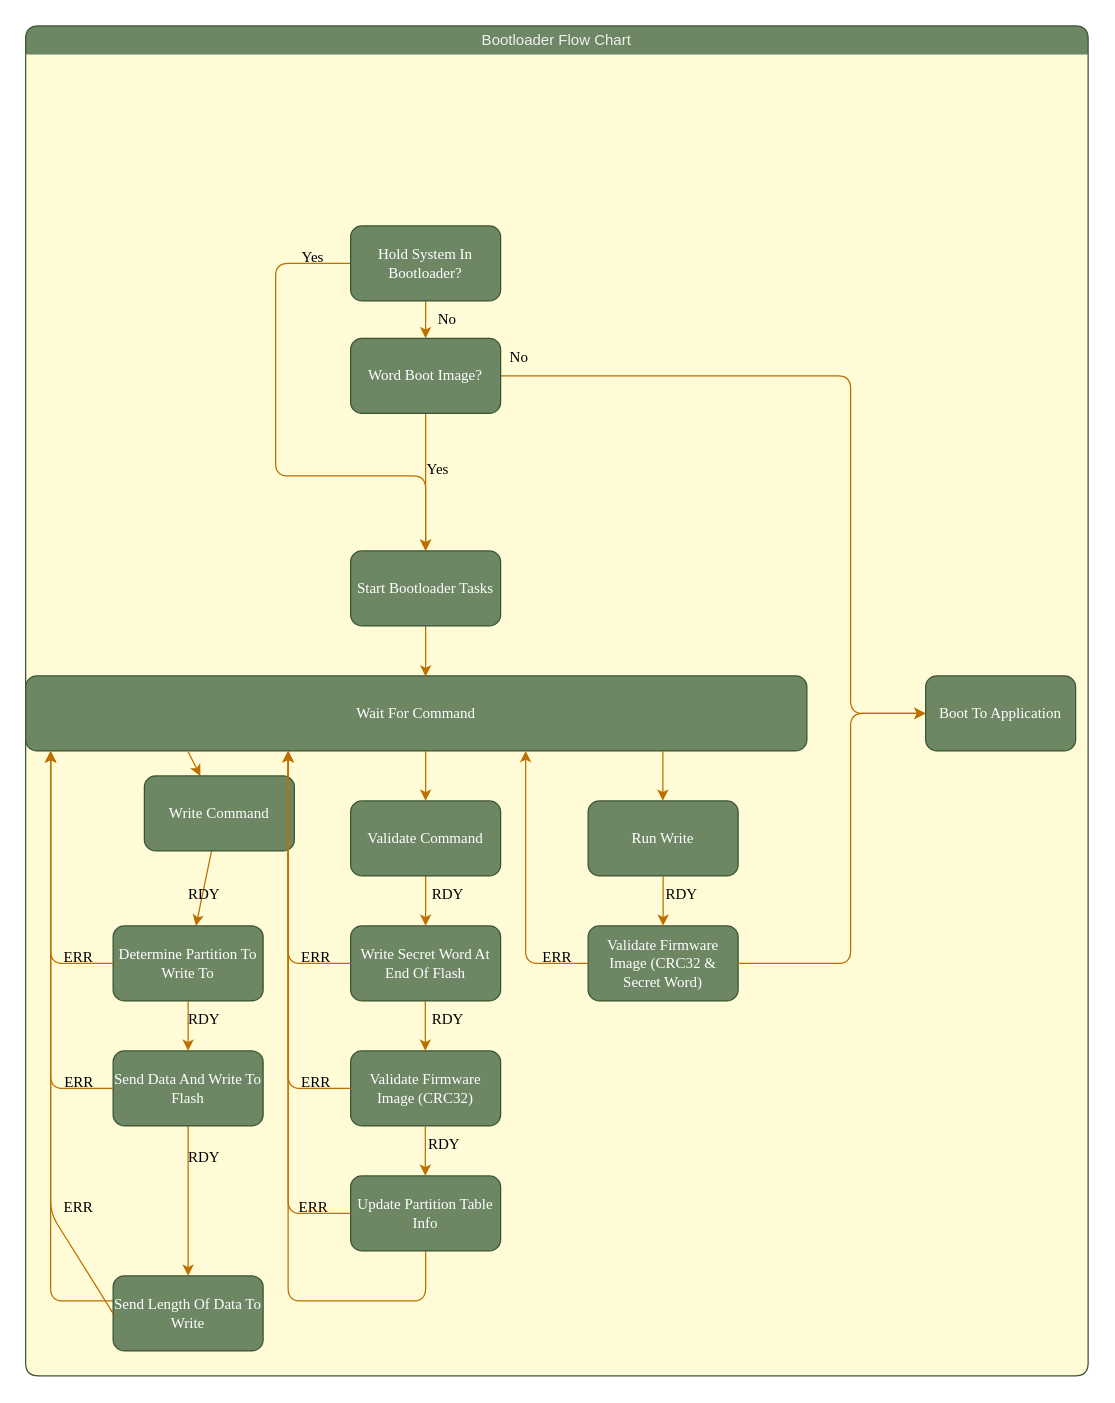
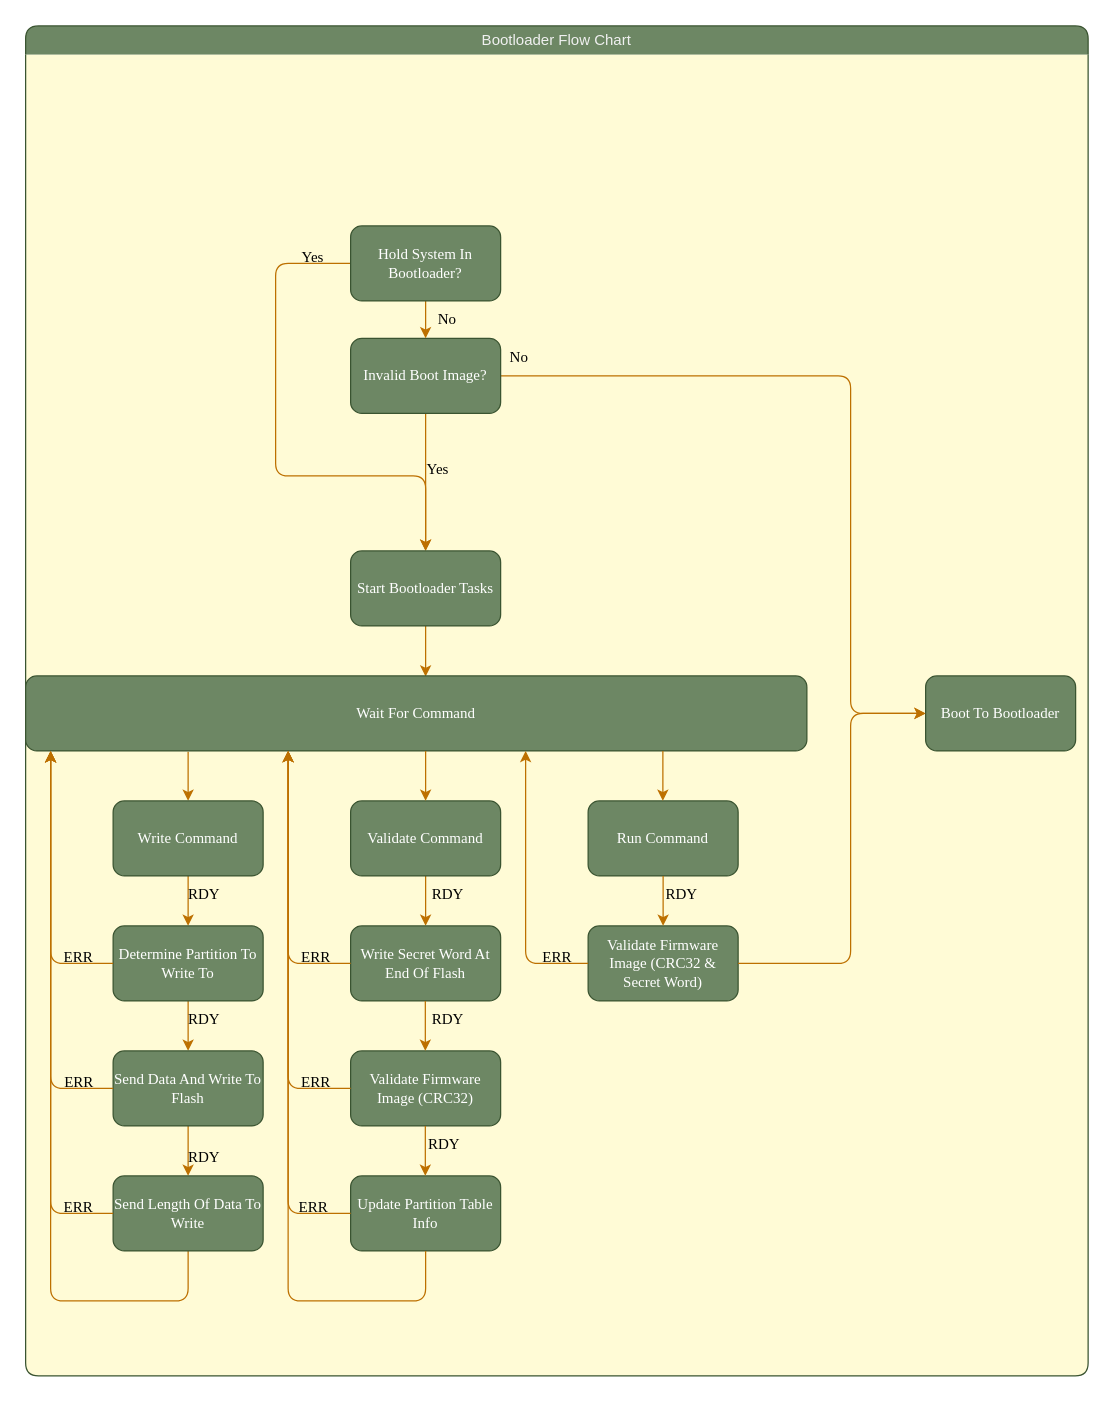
(426, 376) -> (426, 376)
(1001, 713) -> (1001, 713)
(219, 813) -> (188, 838)
(663, 838) -> (663, 838)
(188, 1313) -> (188, 1213)
